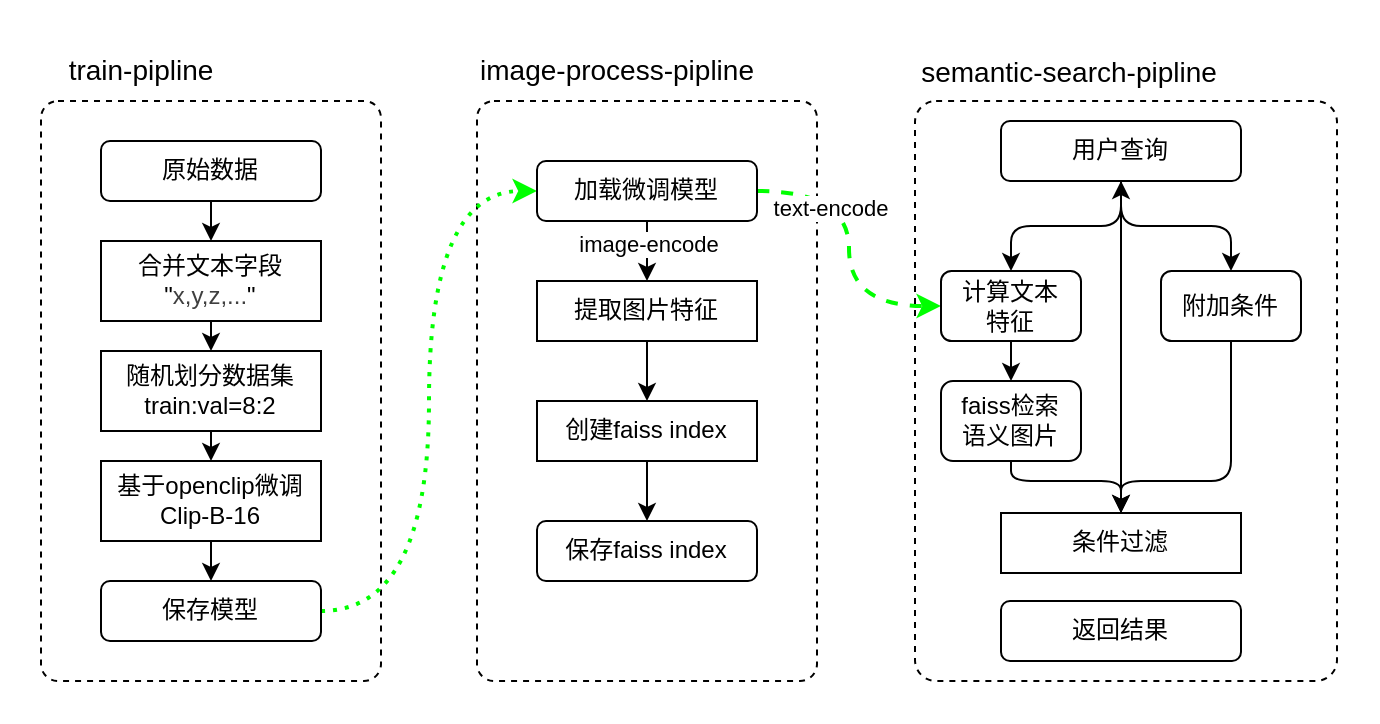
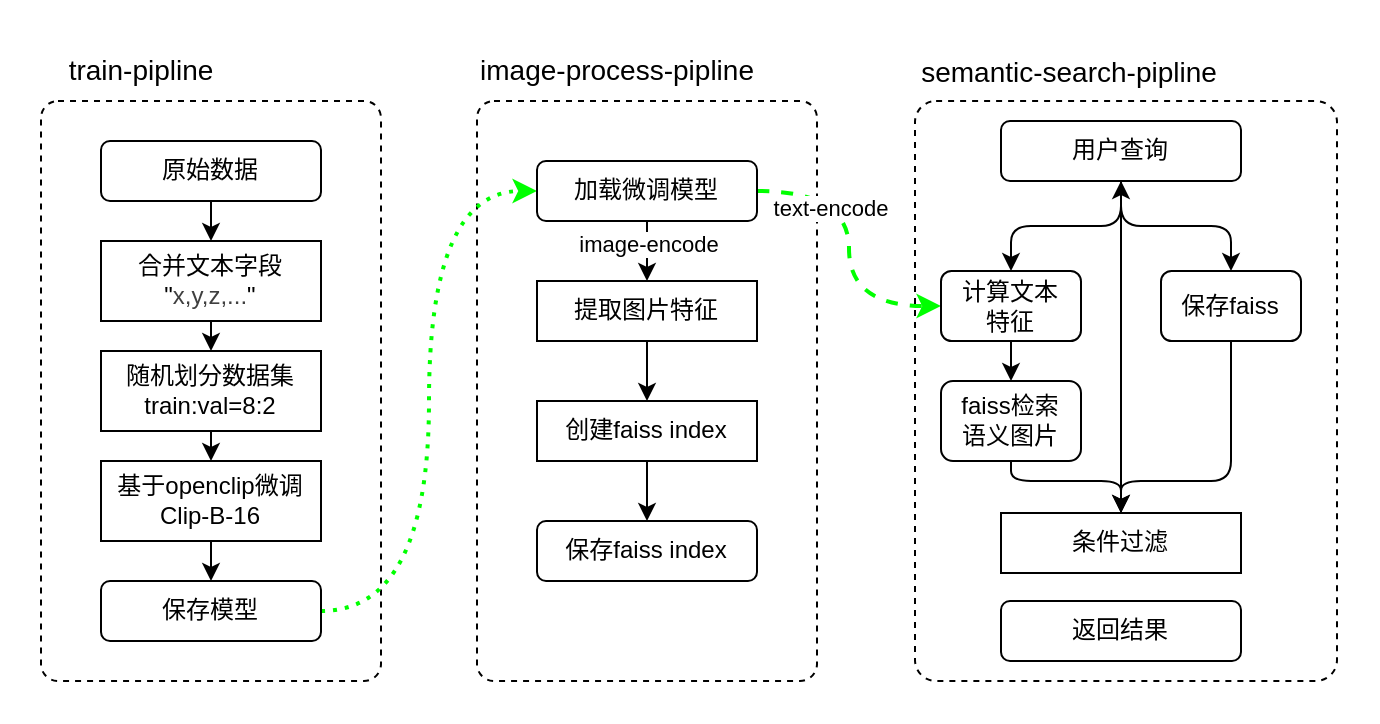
(1231, 307) -> (1231, 307)
